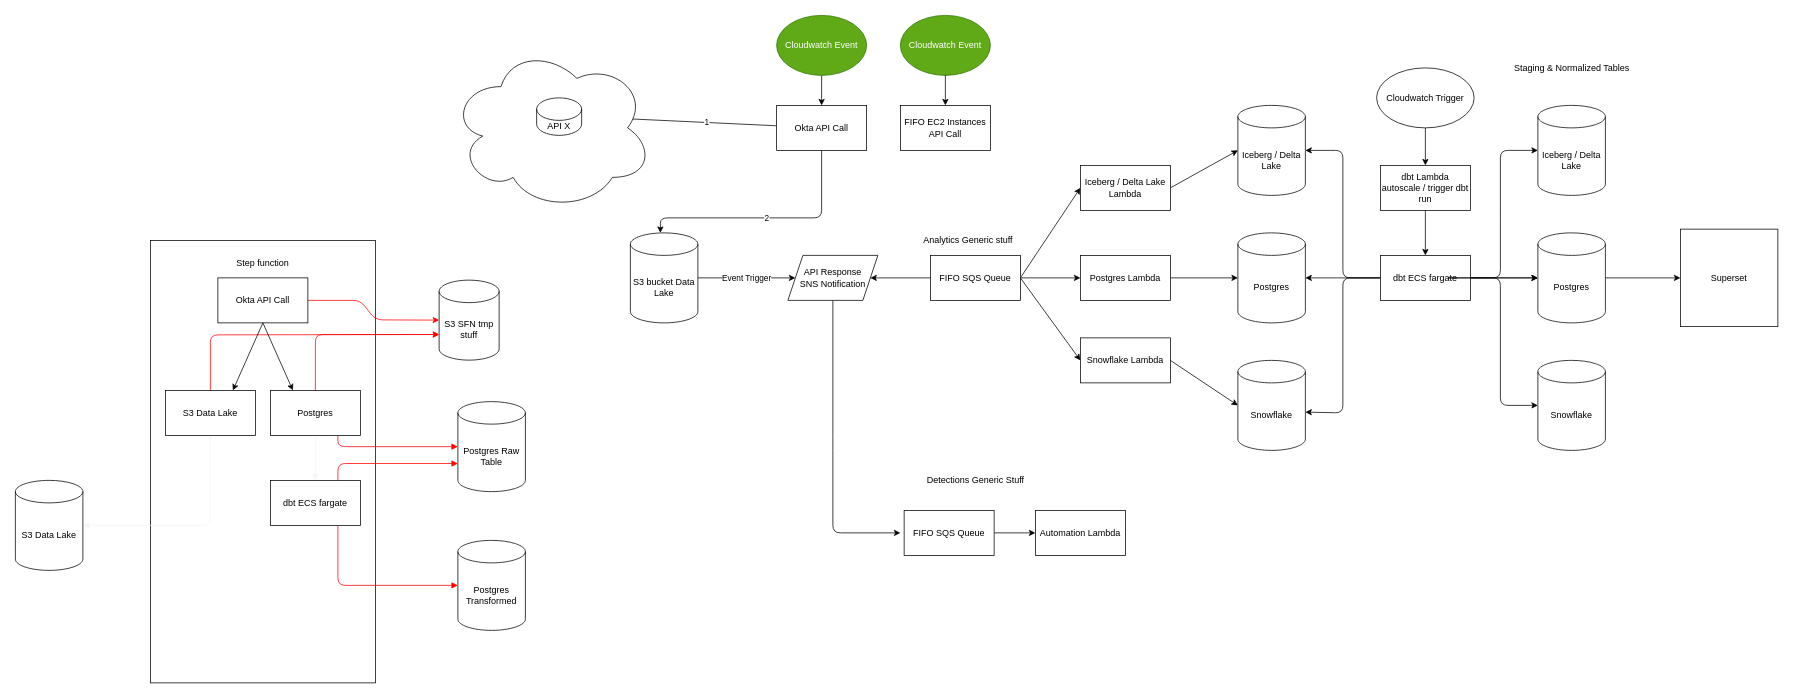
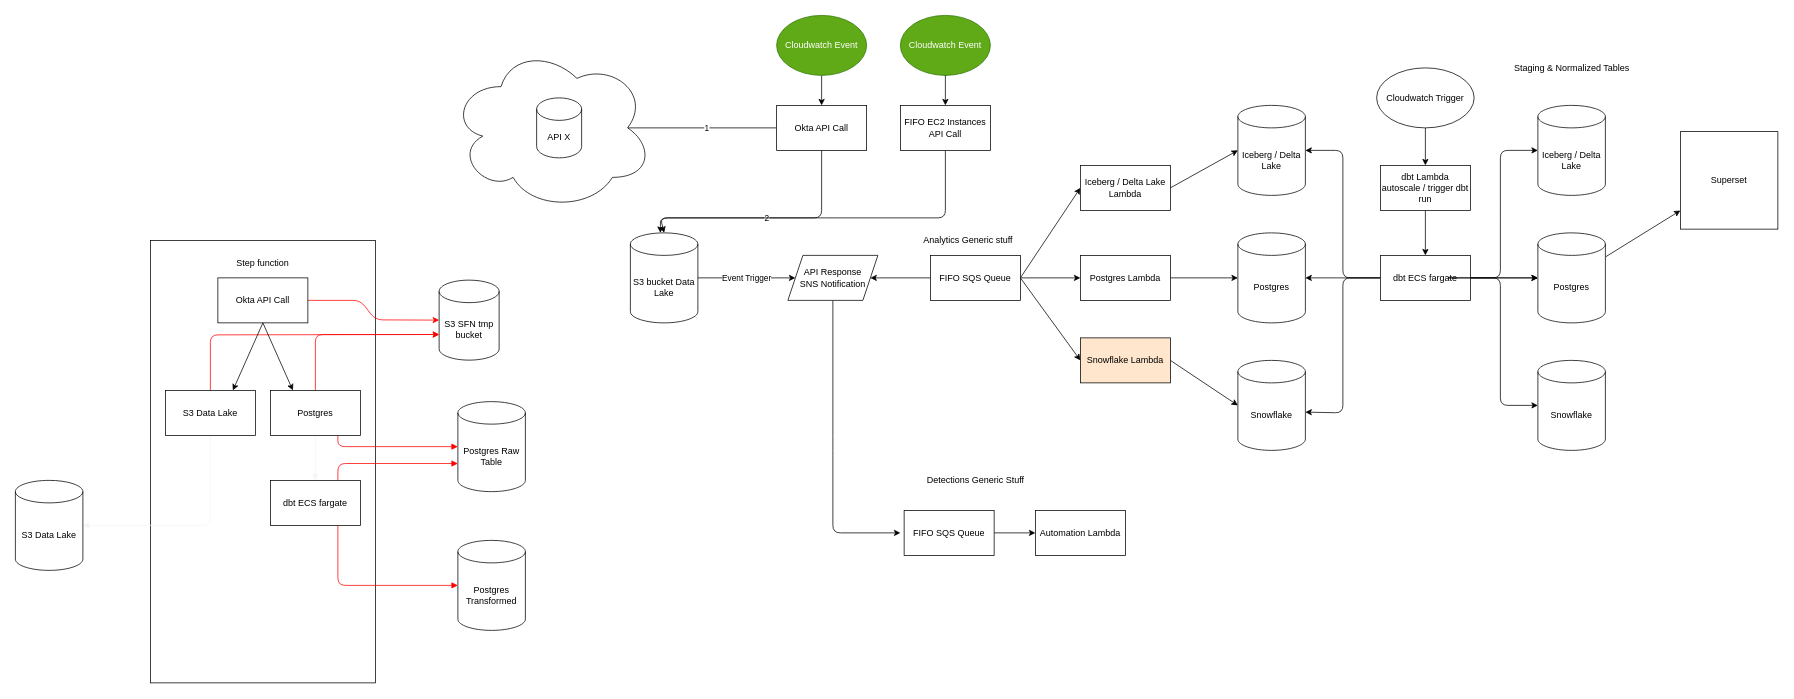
(559, 117) -> (559, 128)
none -> (945, 186)
(1729, 278) -> (1729, 180)
(469, 330) -> (469, 330)
(1125, 360) -> (1125, 360)
